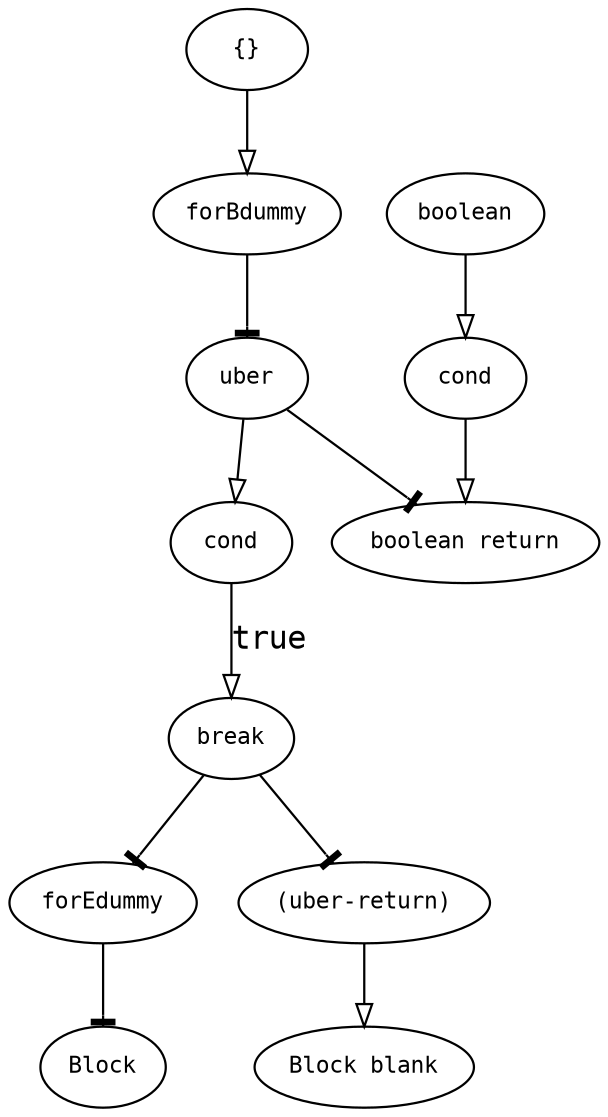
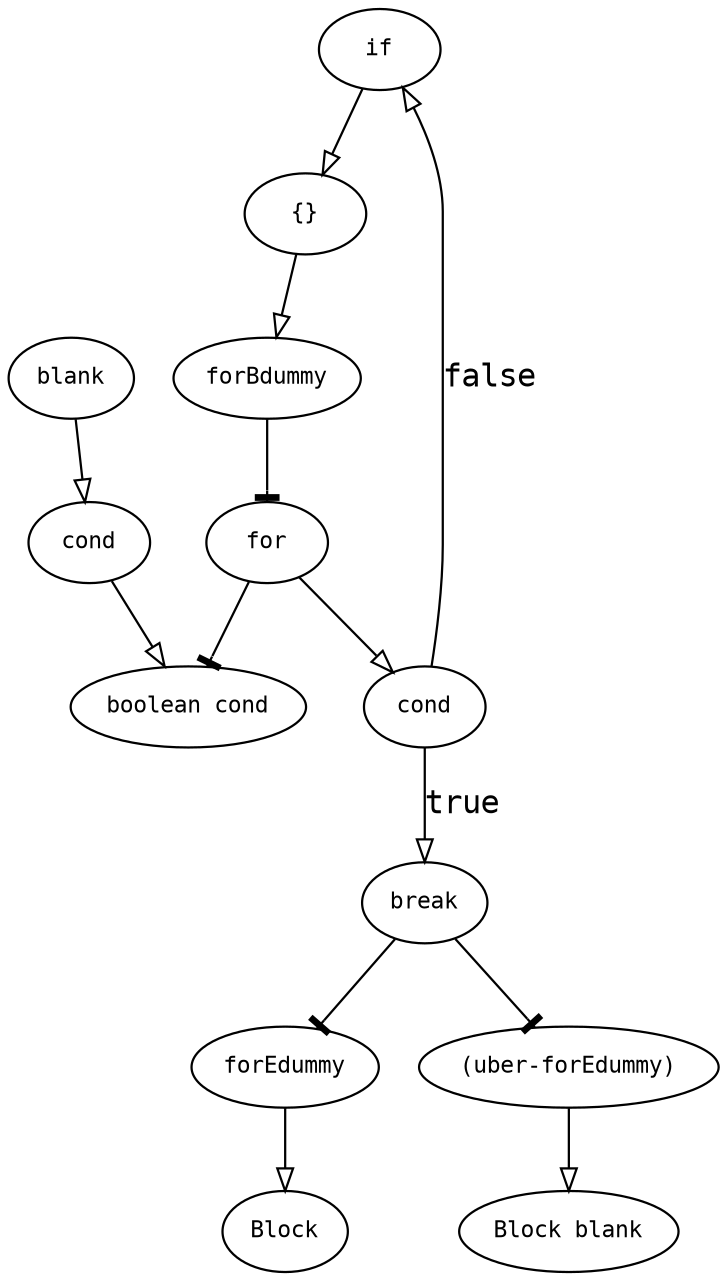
none -> (380, 50)
(466, 214) -> (71, 378)
(247, 378) -> (267, 543)
(466, 543) -> (188, 707)
(364, 903) -> (569, 1067)
(103, 979) -> (285, 1138)
